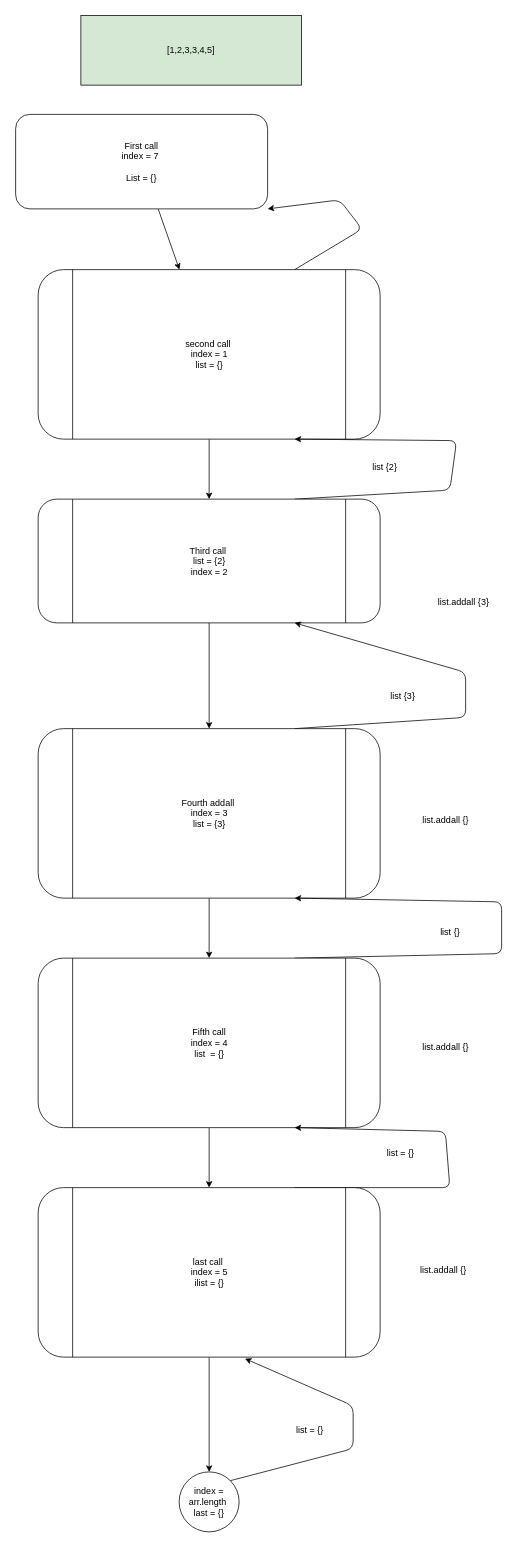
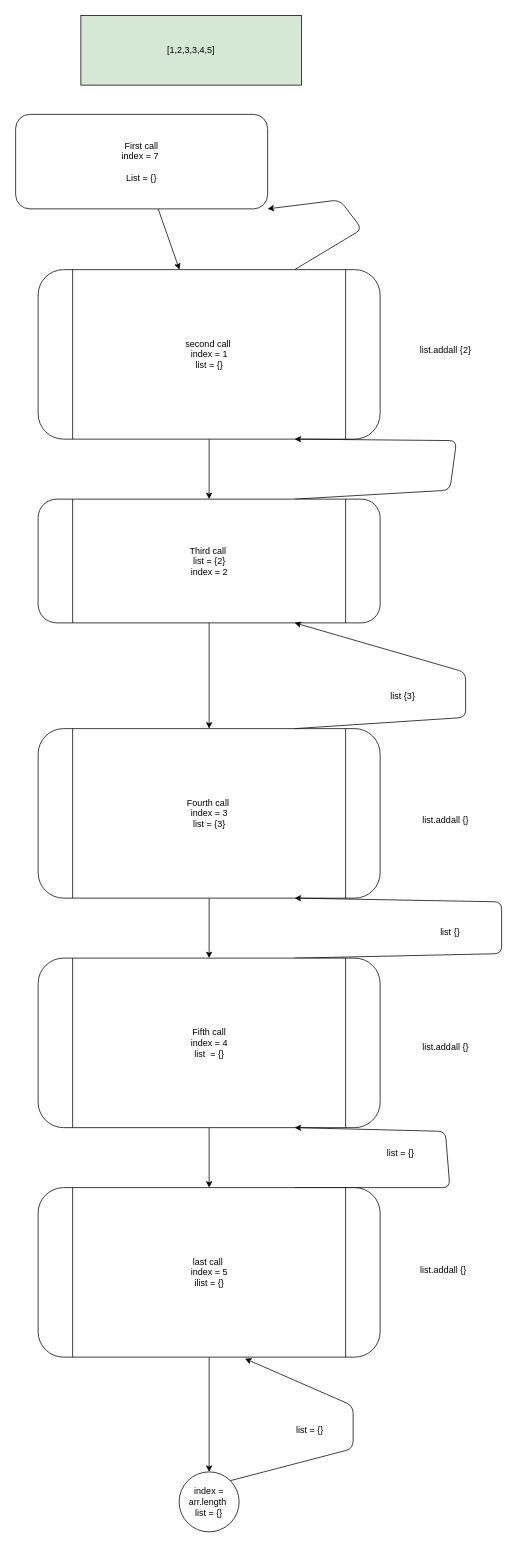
none -> (445, 350)
(384, 467) -> none
(463, 602) -> none
(209, 813) -> (209, 813)
(209, 1502) -> (209, 1502)
